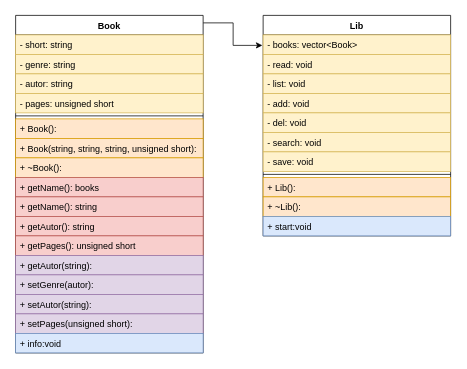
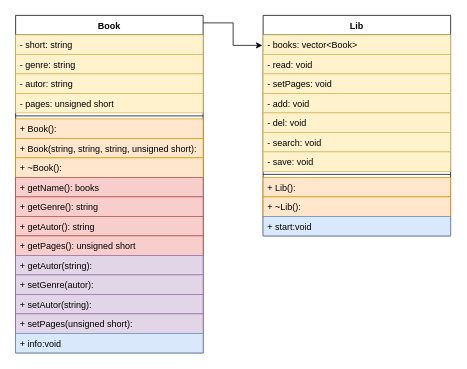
(290, 84) -> (303, 84)
(63, 207) -> (65, 207)
